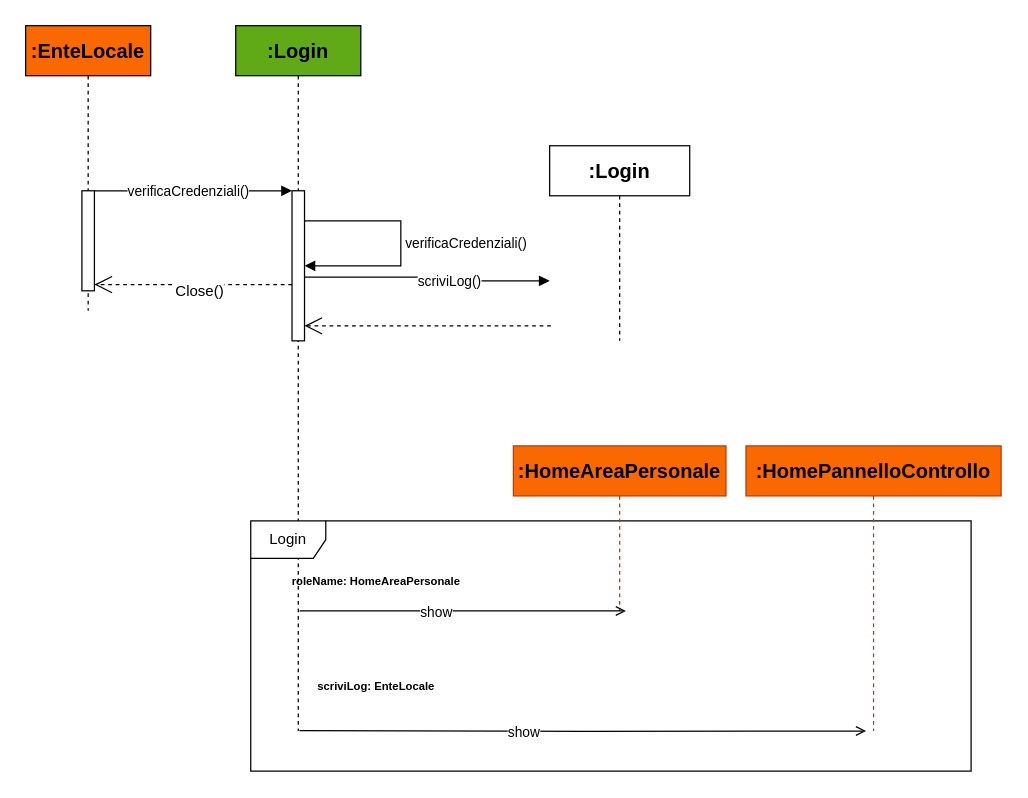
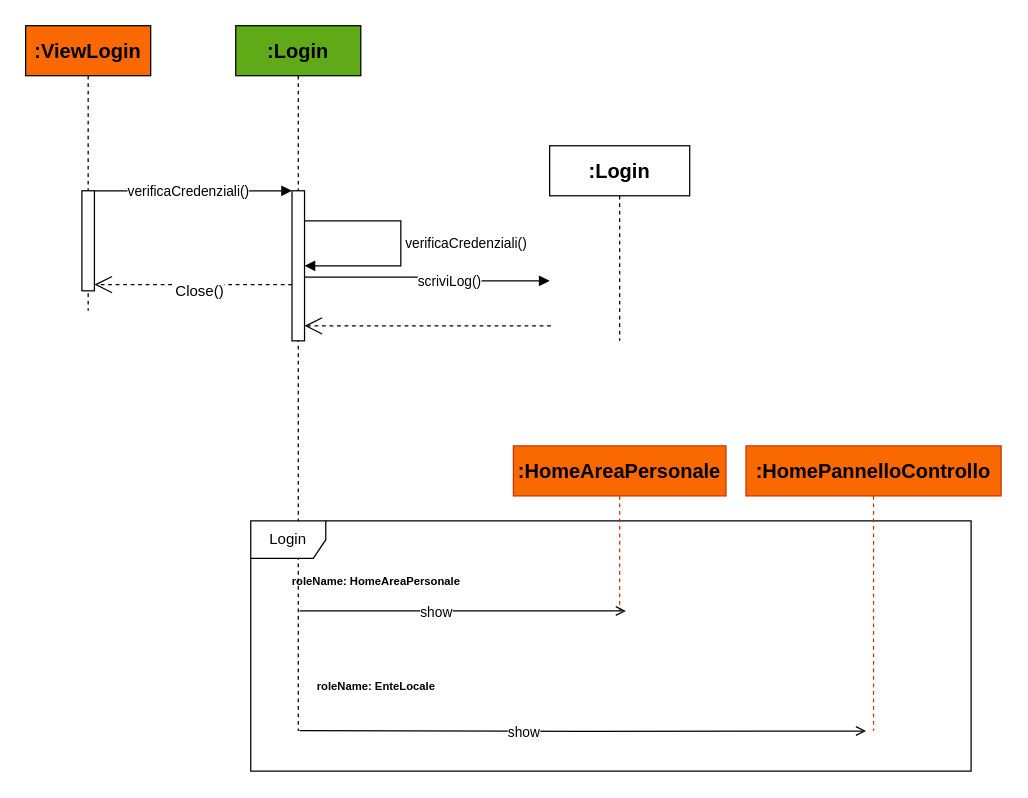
(88, 51) -> (88, 51)
(376, 687) -> (376, 687)
